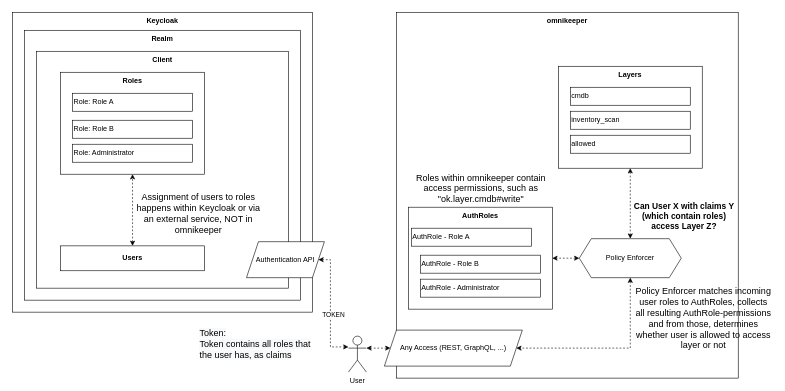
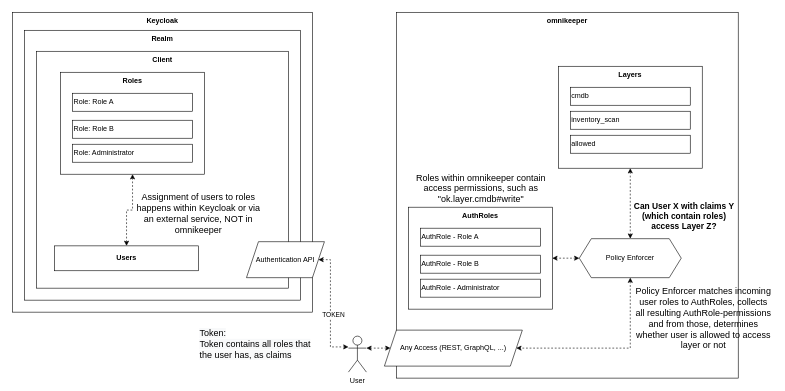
(471, 237) -> (480, 237)
(132, 258) -> (126, 258)
